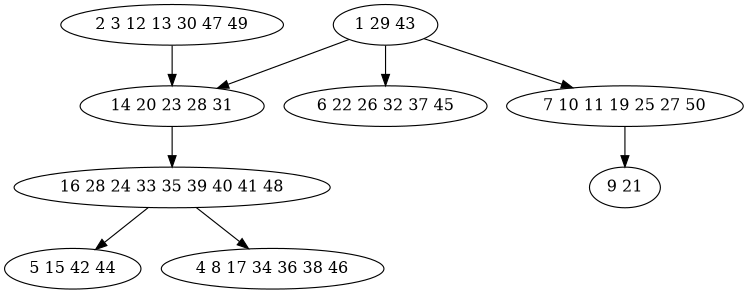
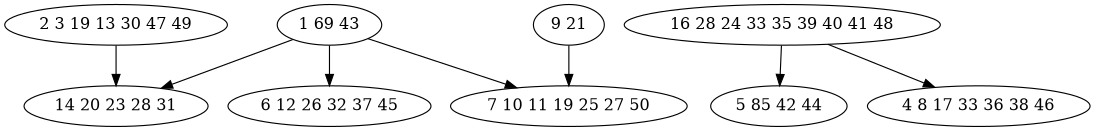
(172, 25) -> (116, 25)
(386, 25) -> (329, 25)
(386, 106) -> (329, 106)
(172, 141) -> none
(625, 141) -> (569, 60)
(73, 269) -> (779, 106)
(273, 269) -> (979, 106)
